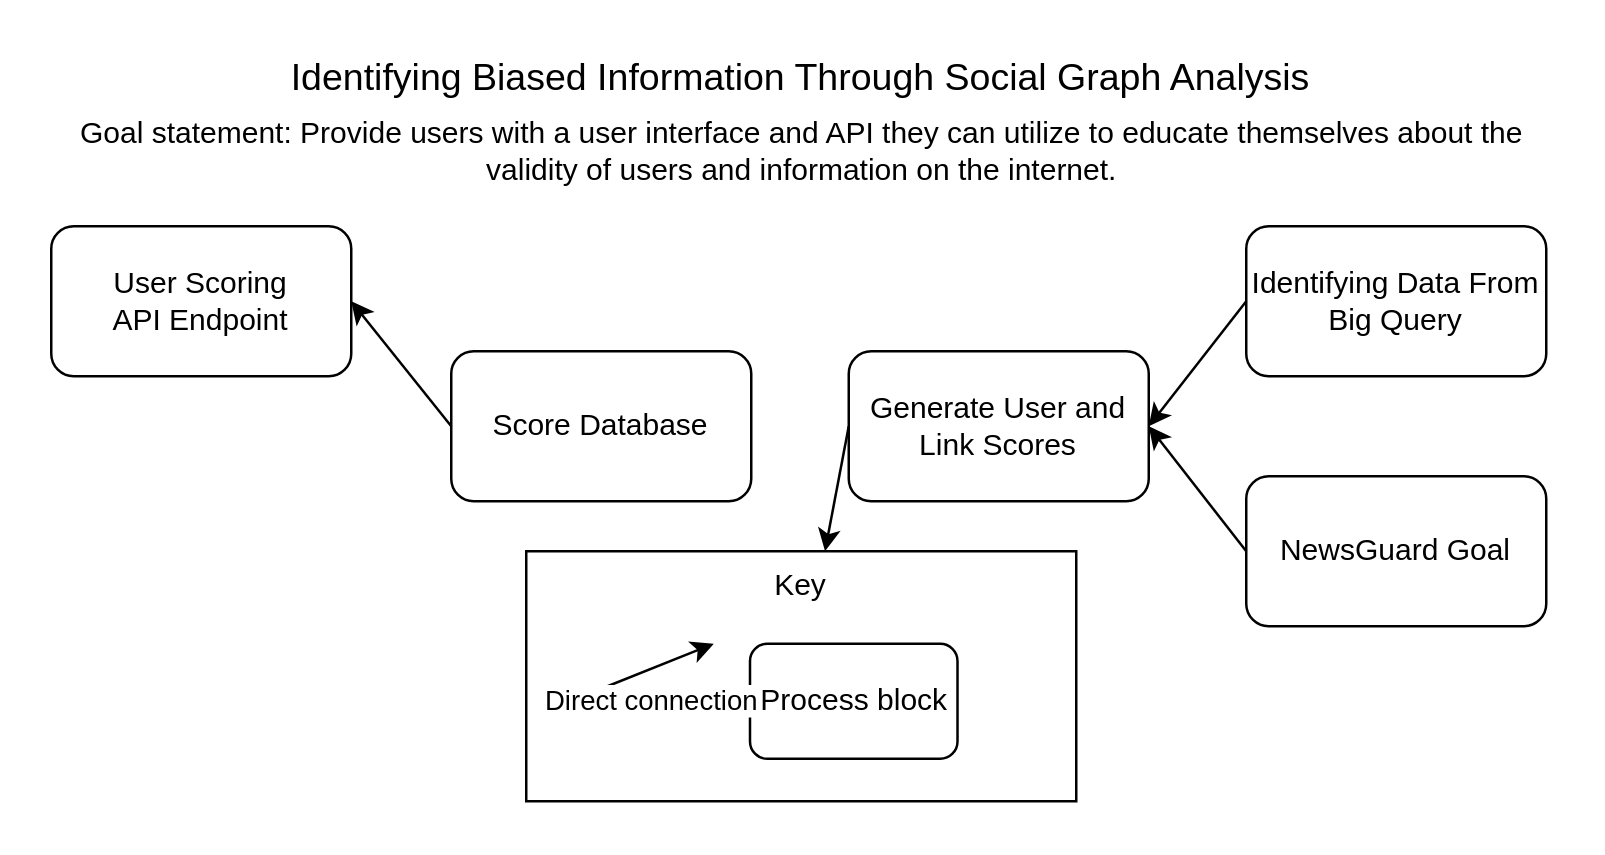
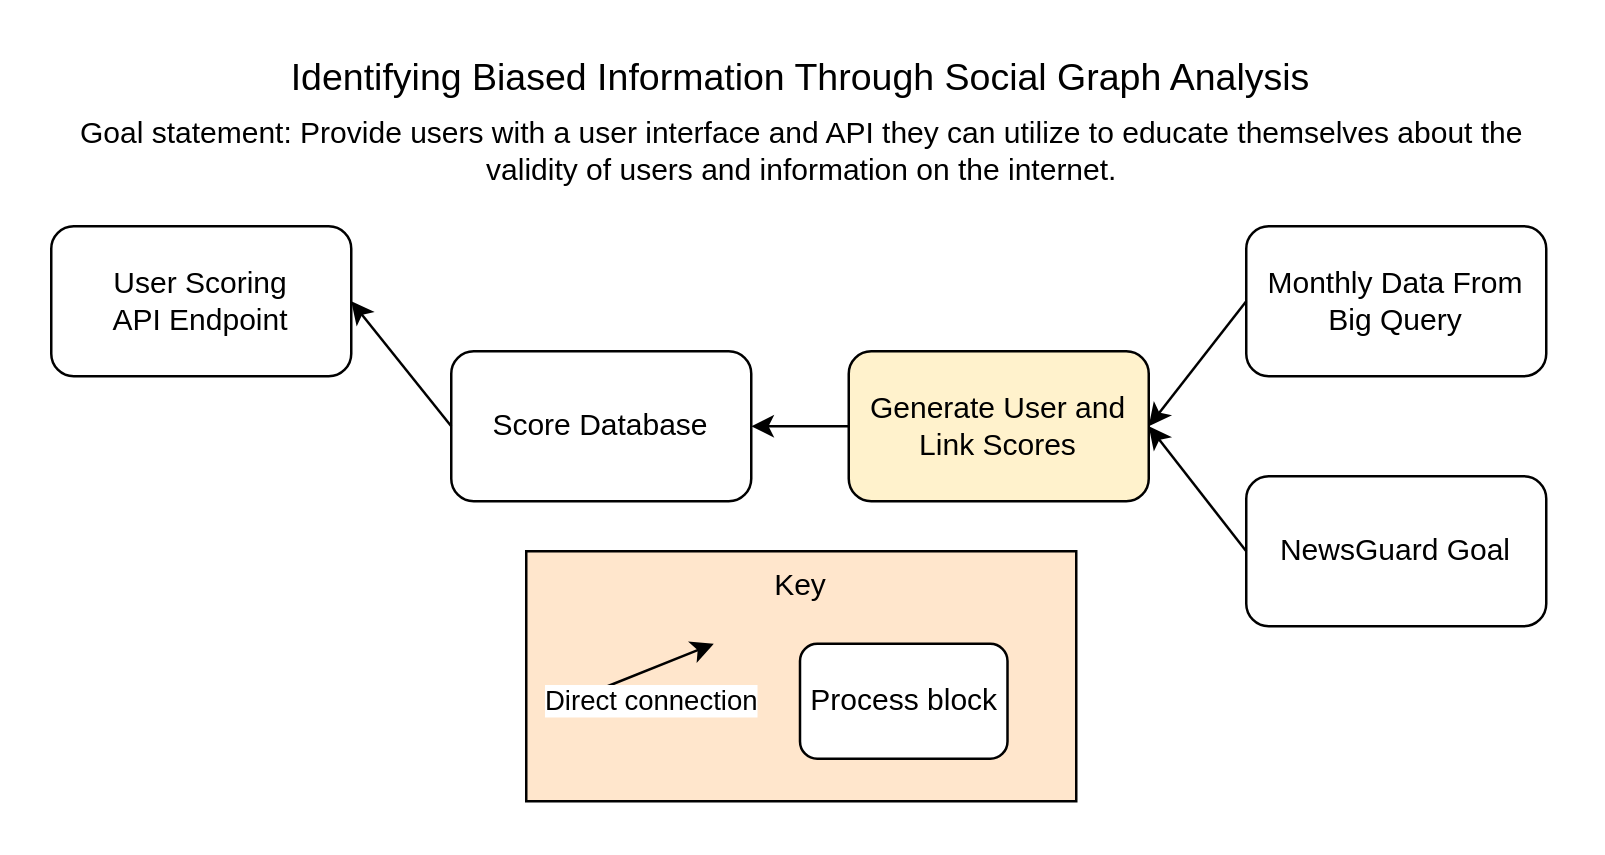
(1396, 301) -> (1396, 301)
(999, 426) -> (999, 426)
(838, 481) -> (807, 426)
(801, 587) -> (801, 587)
(854, 701) -> (904, 701)
